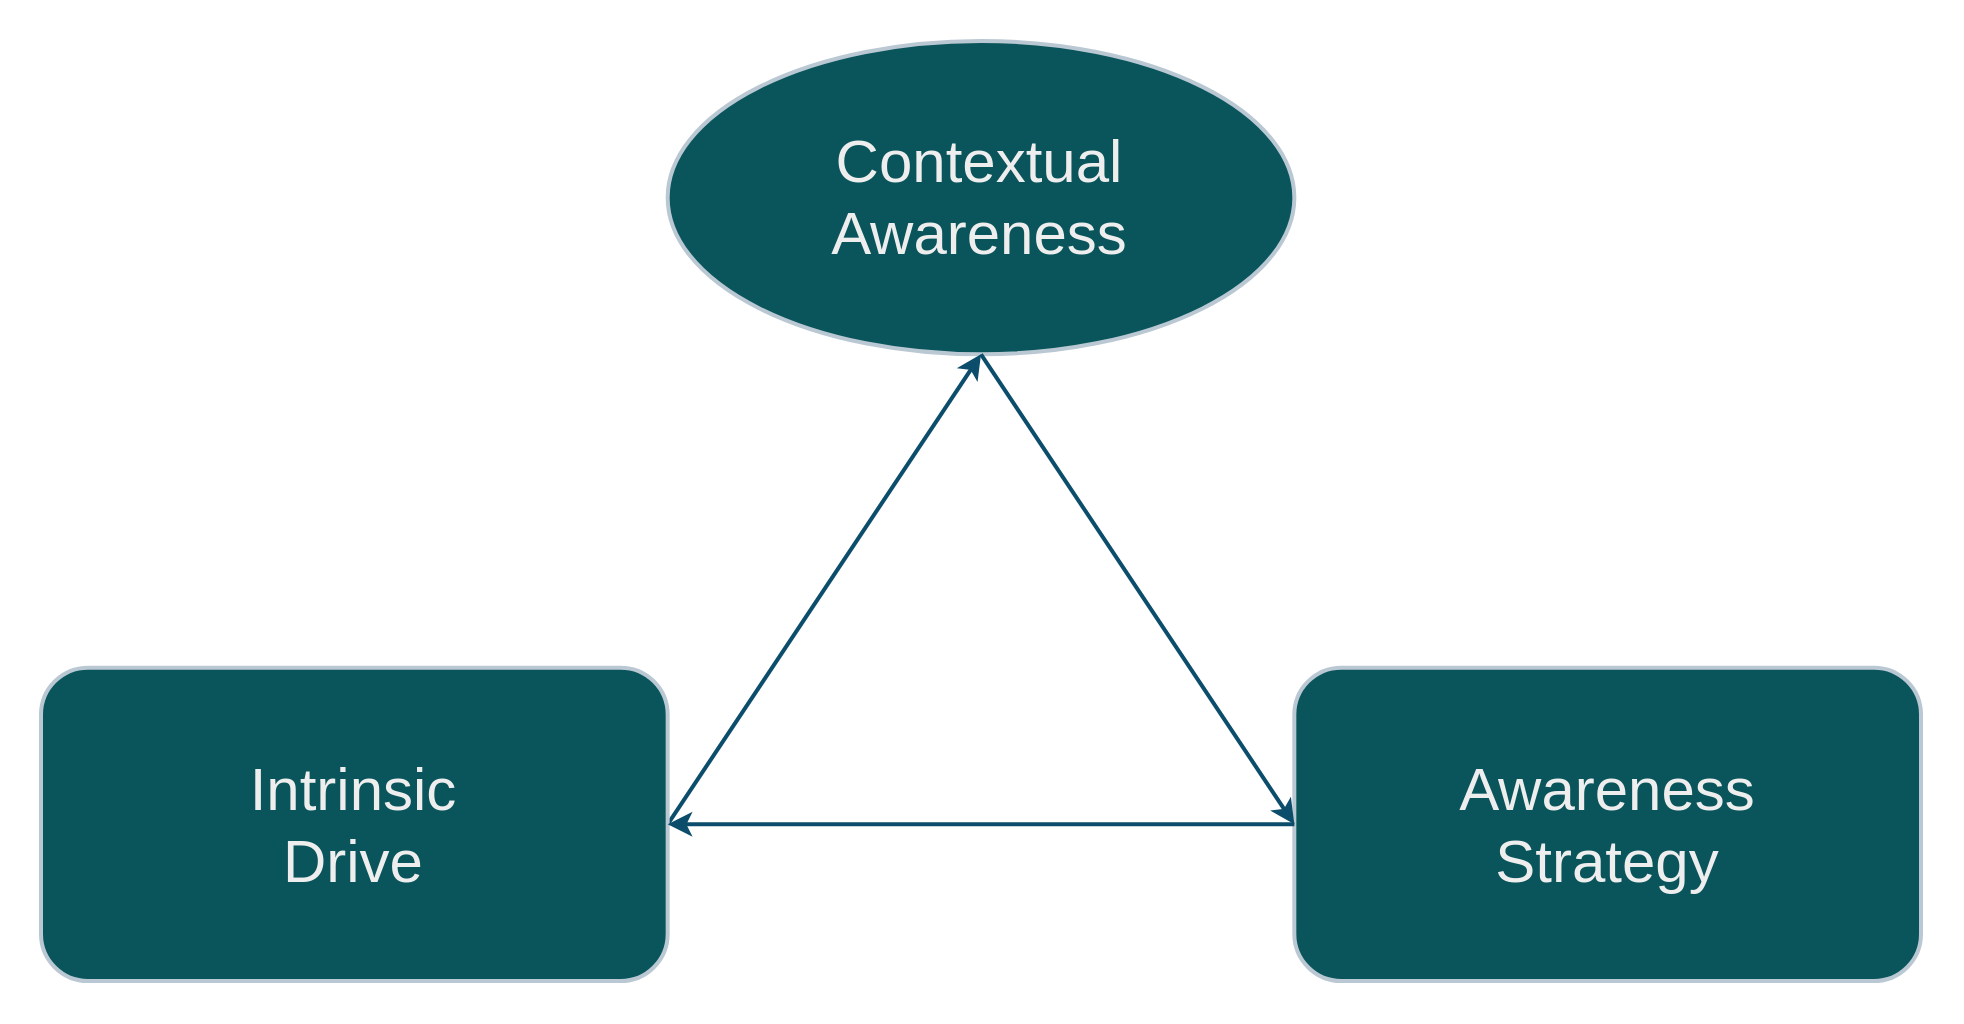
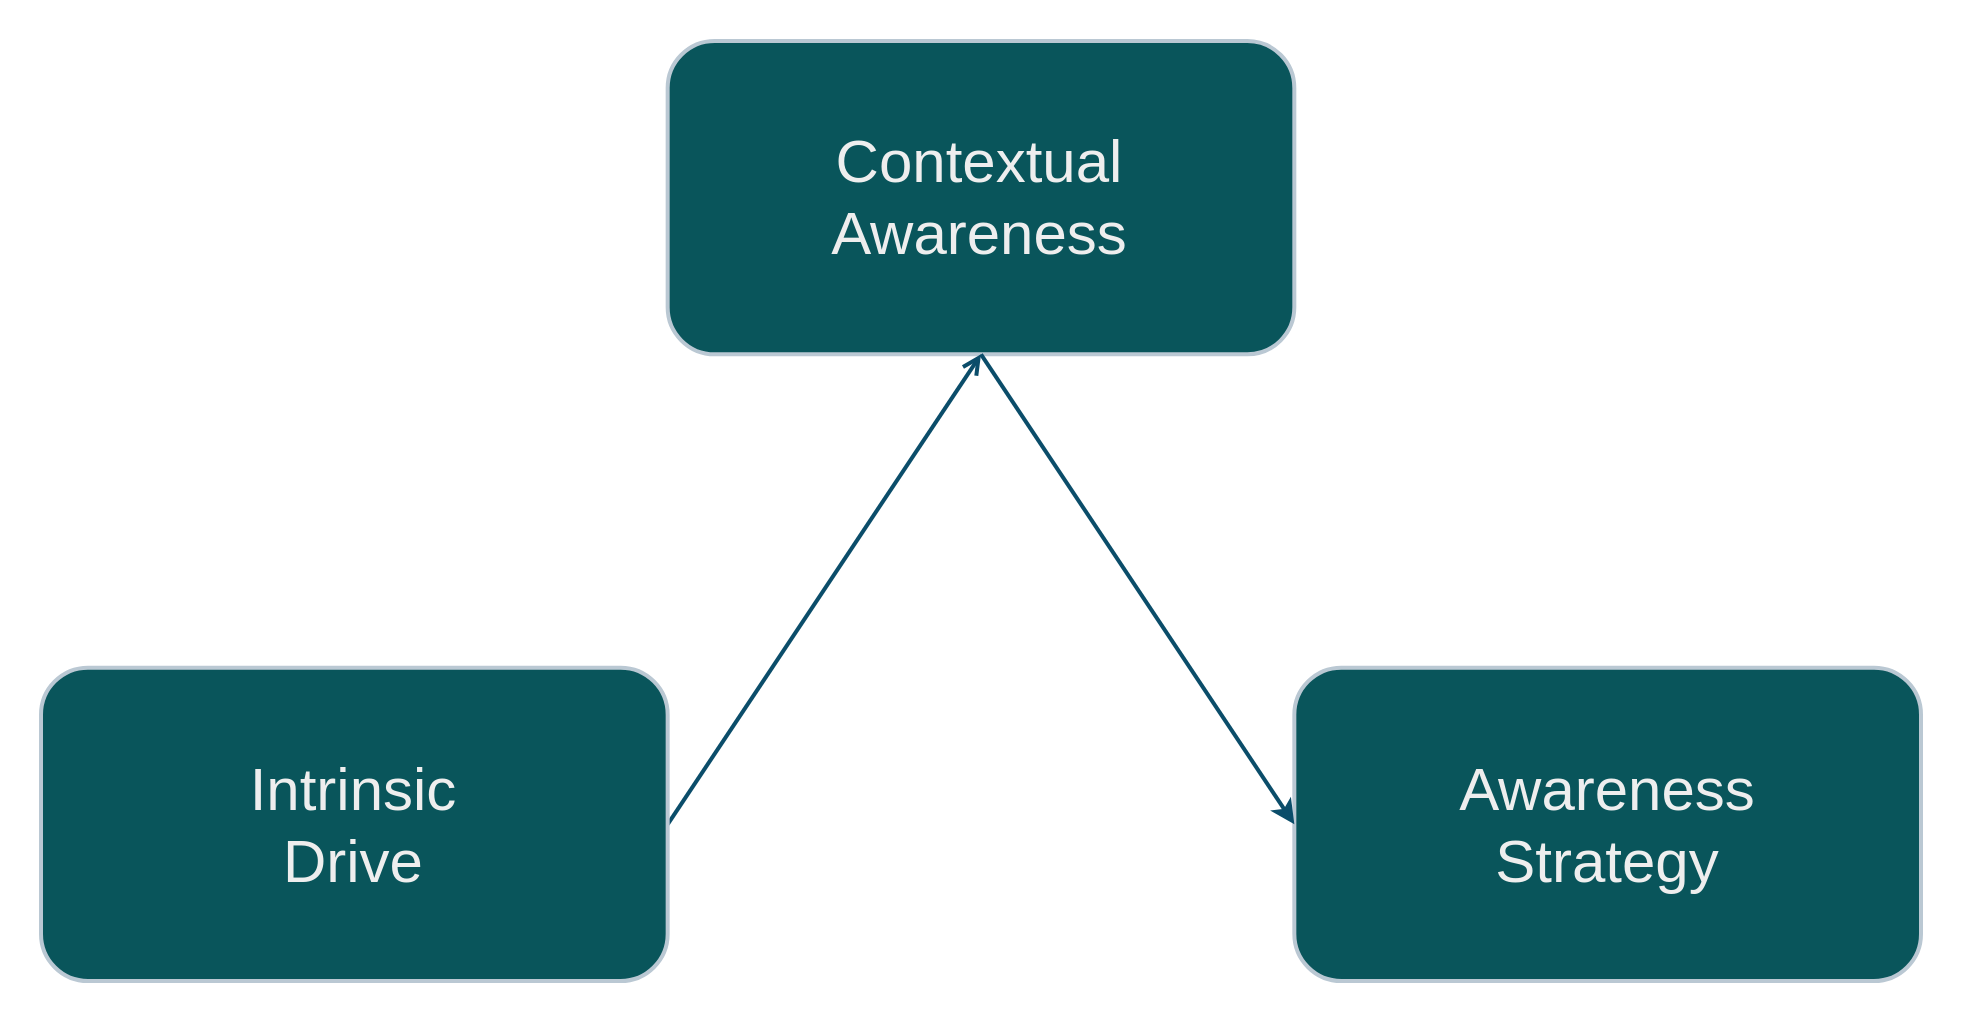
(981, 198) -> (981, 198)
(971, 370) -> (972, 368)
(989, 824) -> none
